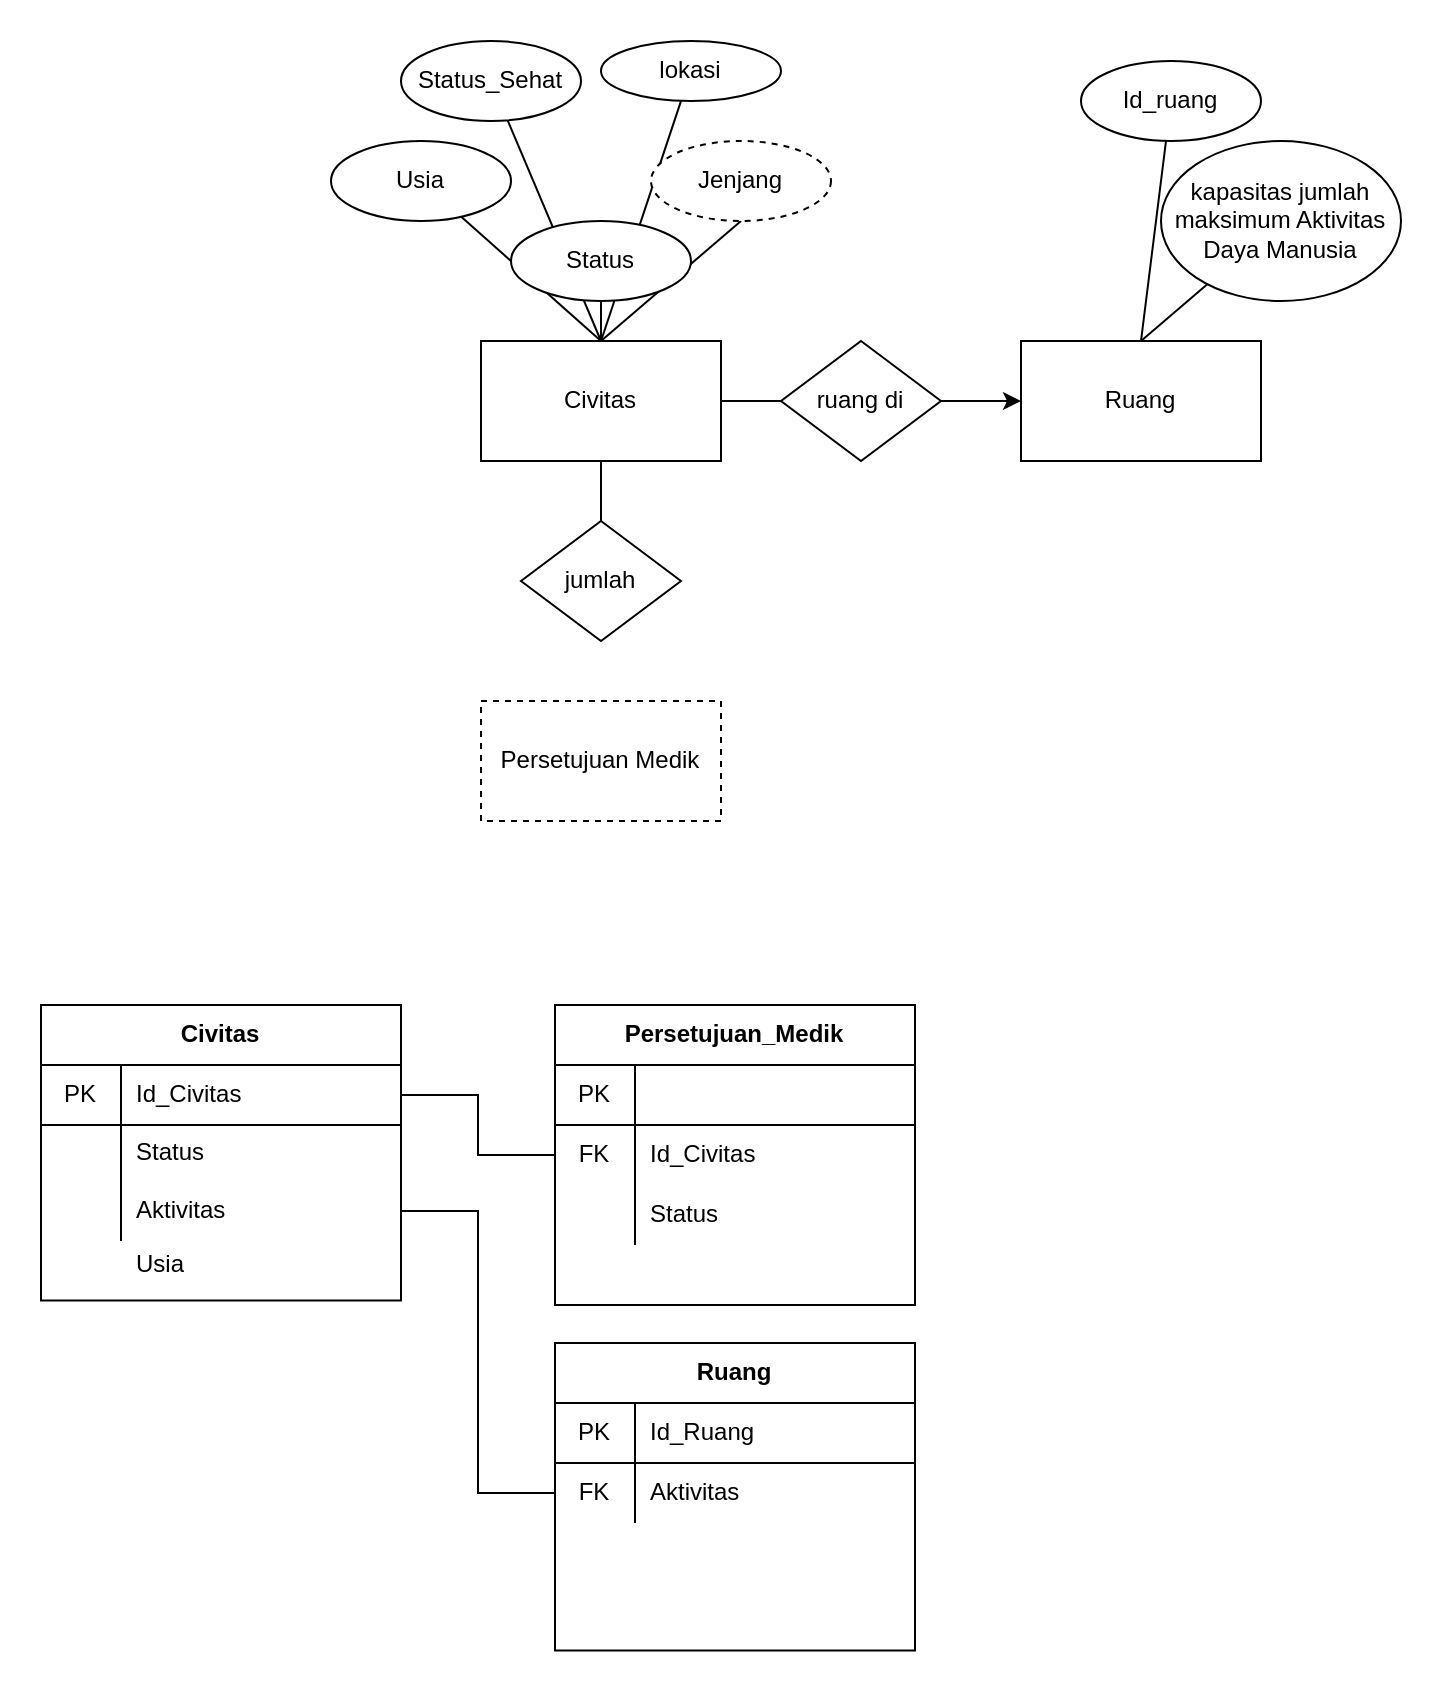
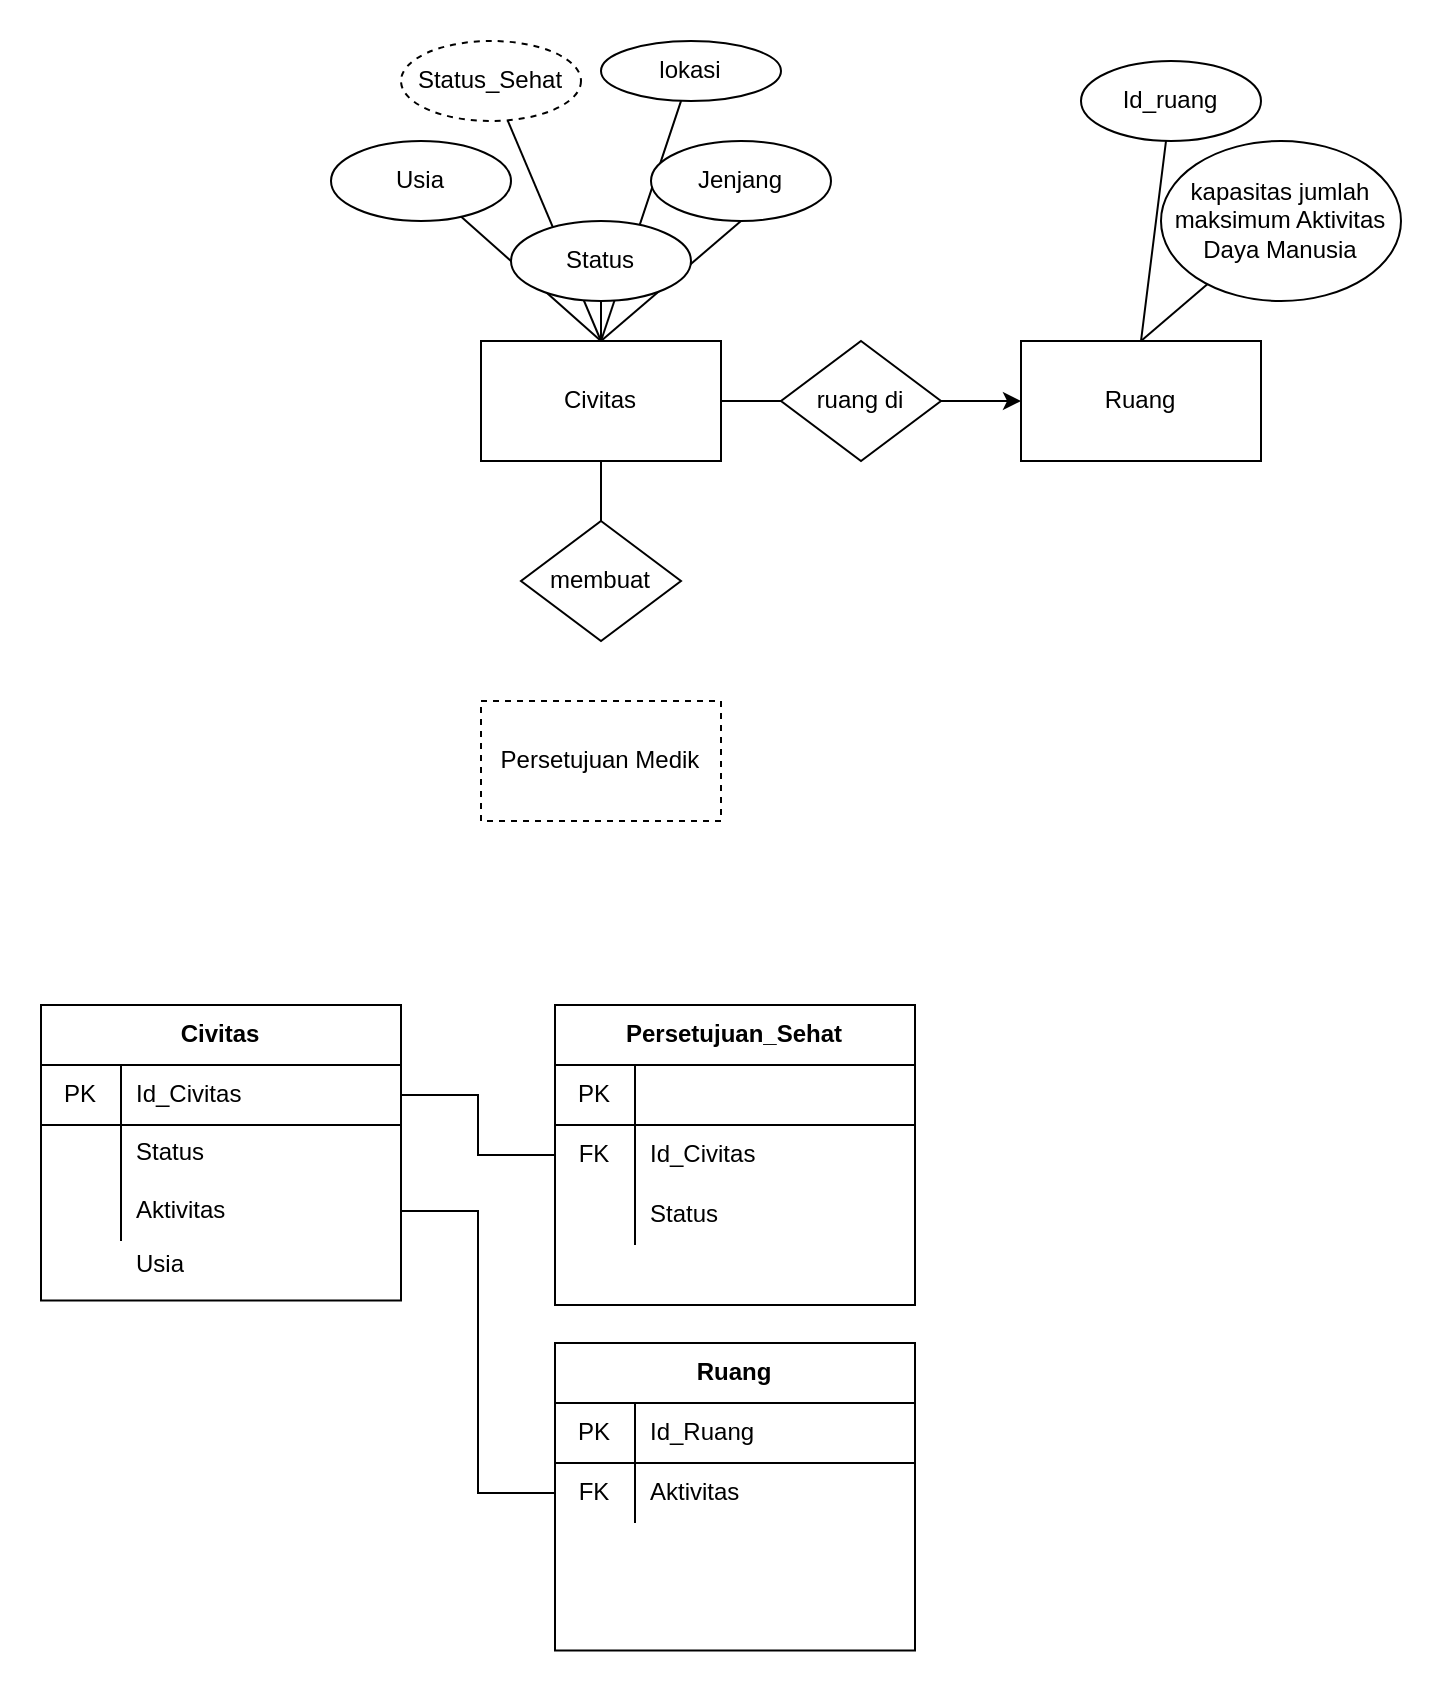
(491, 81) -> (491, 81)
(741, 181) -> (741, 181)
(601, 581) -> (601, 581)
(735, 1035) -> (735, 1035)
